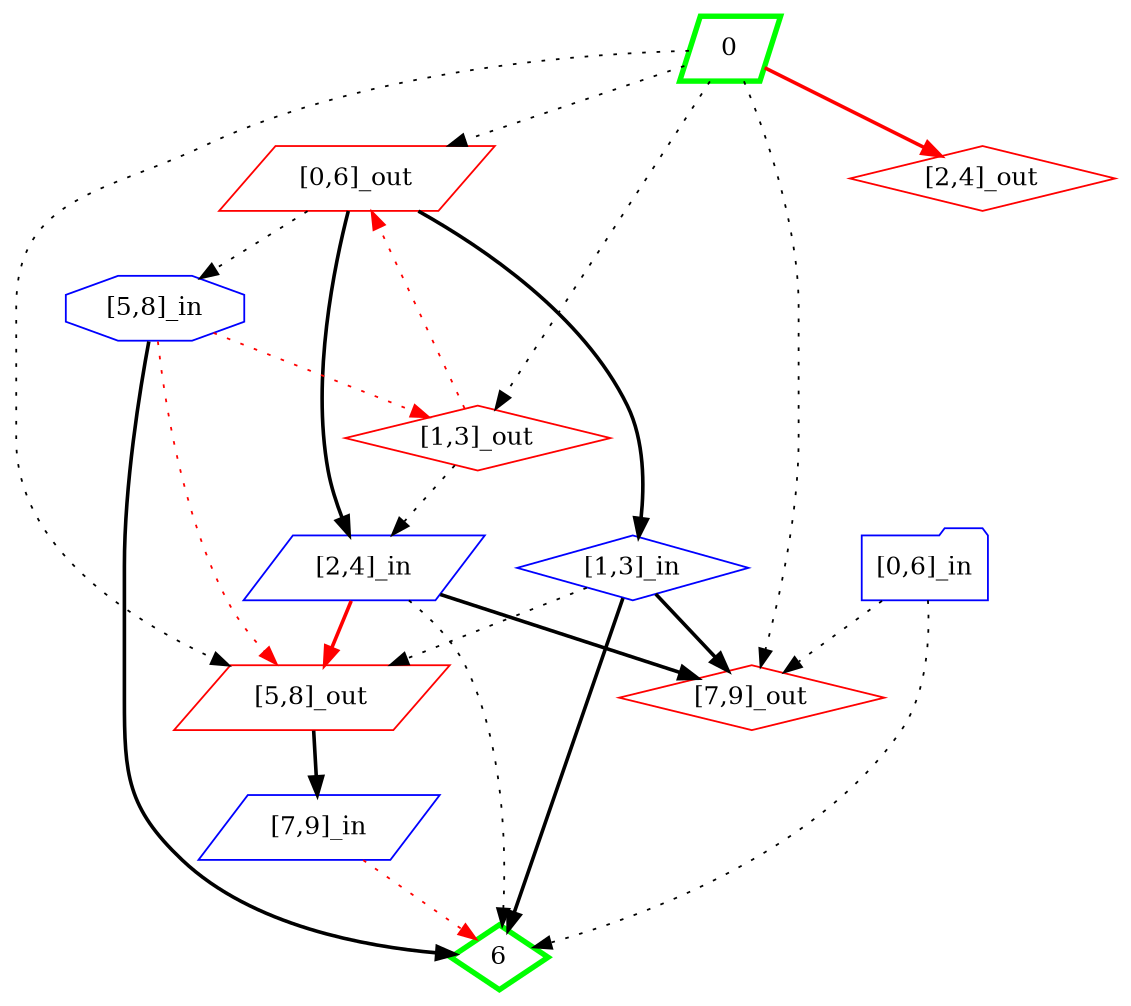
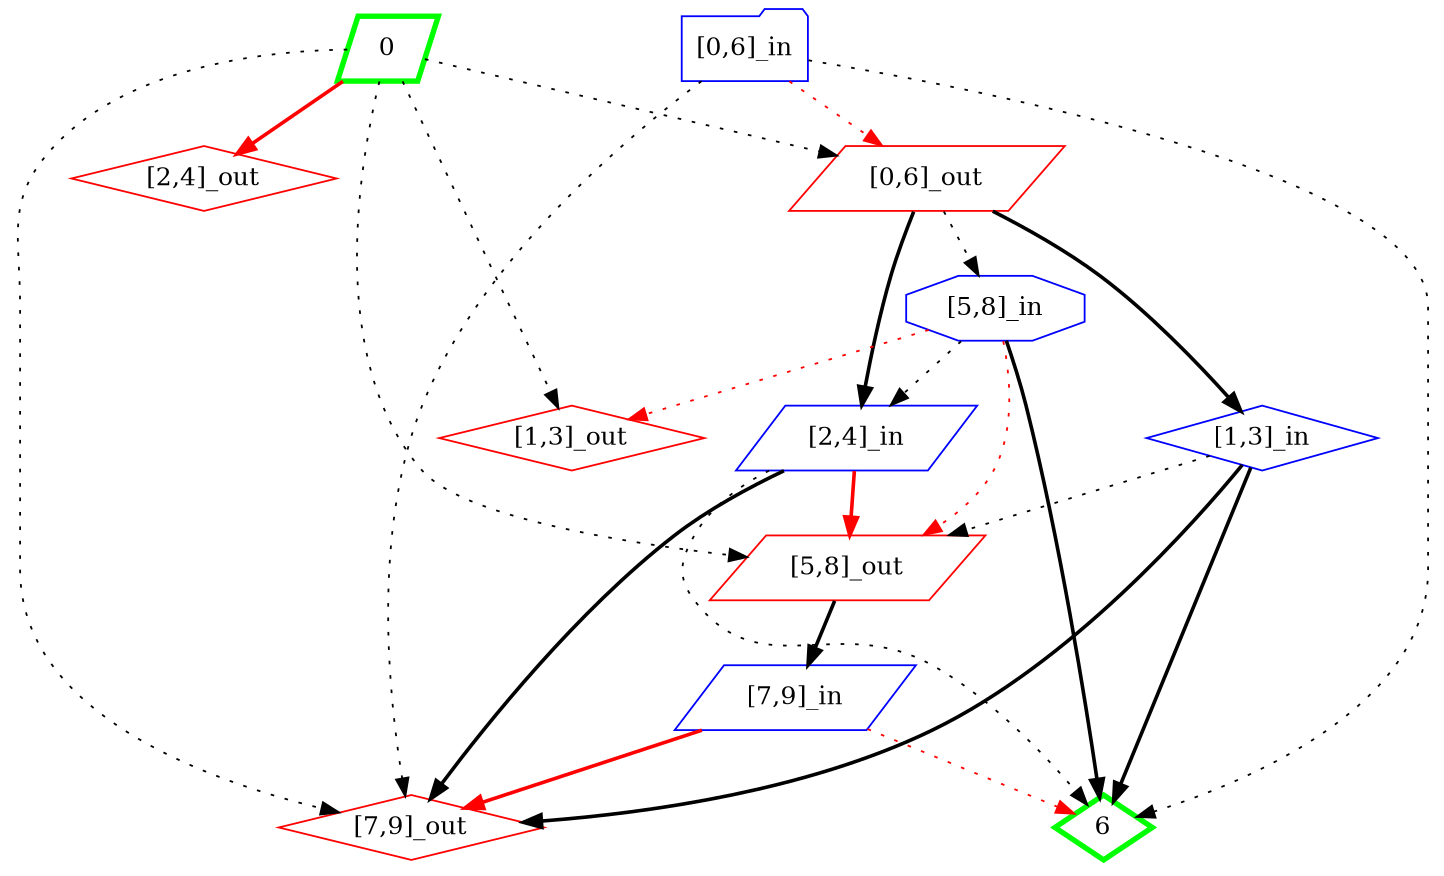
(422, 318) -> (828, 108)
(430, 493) -> (933, 367)
none -> (592, 766)
